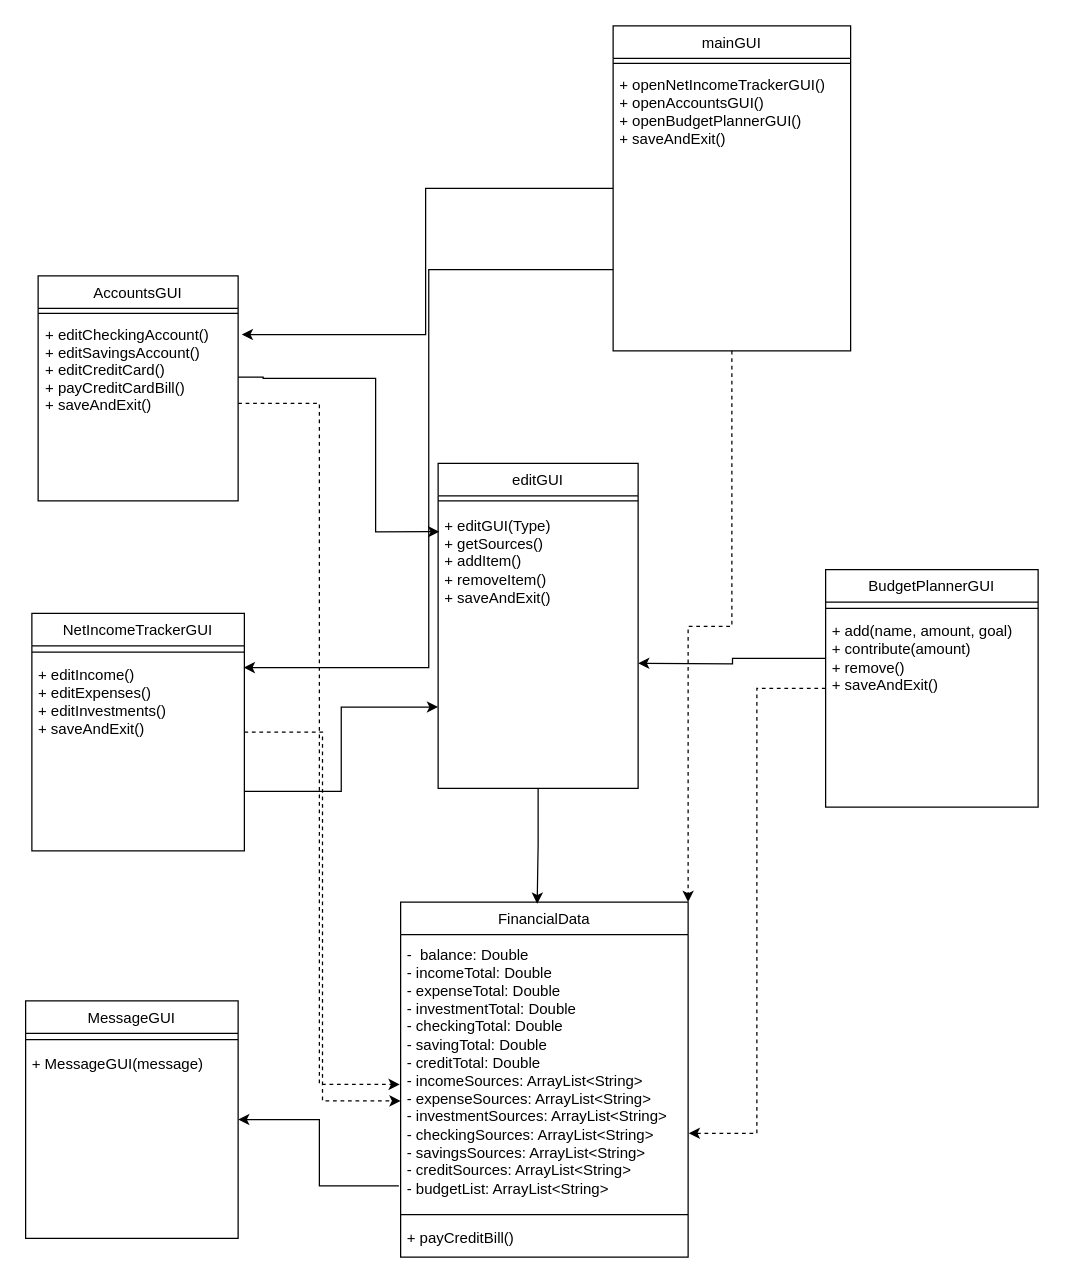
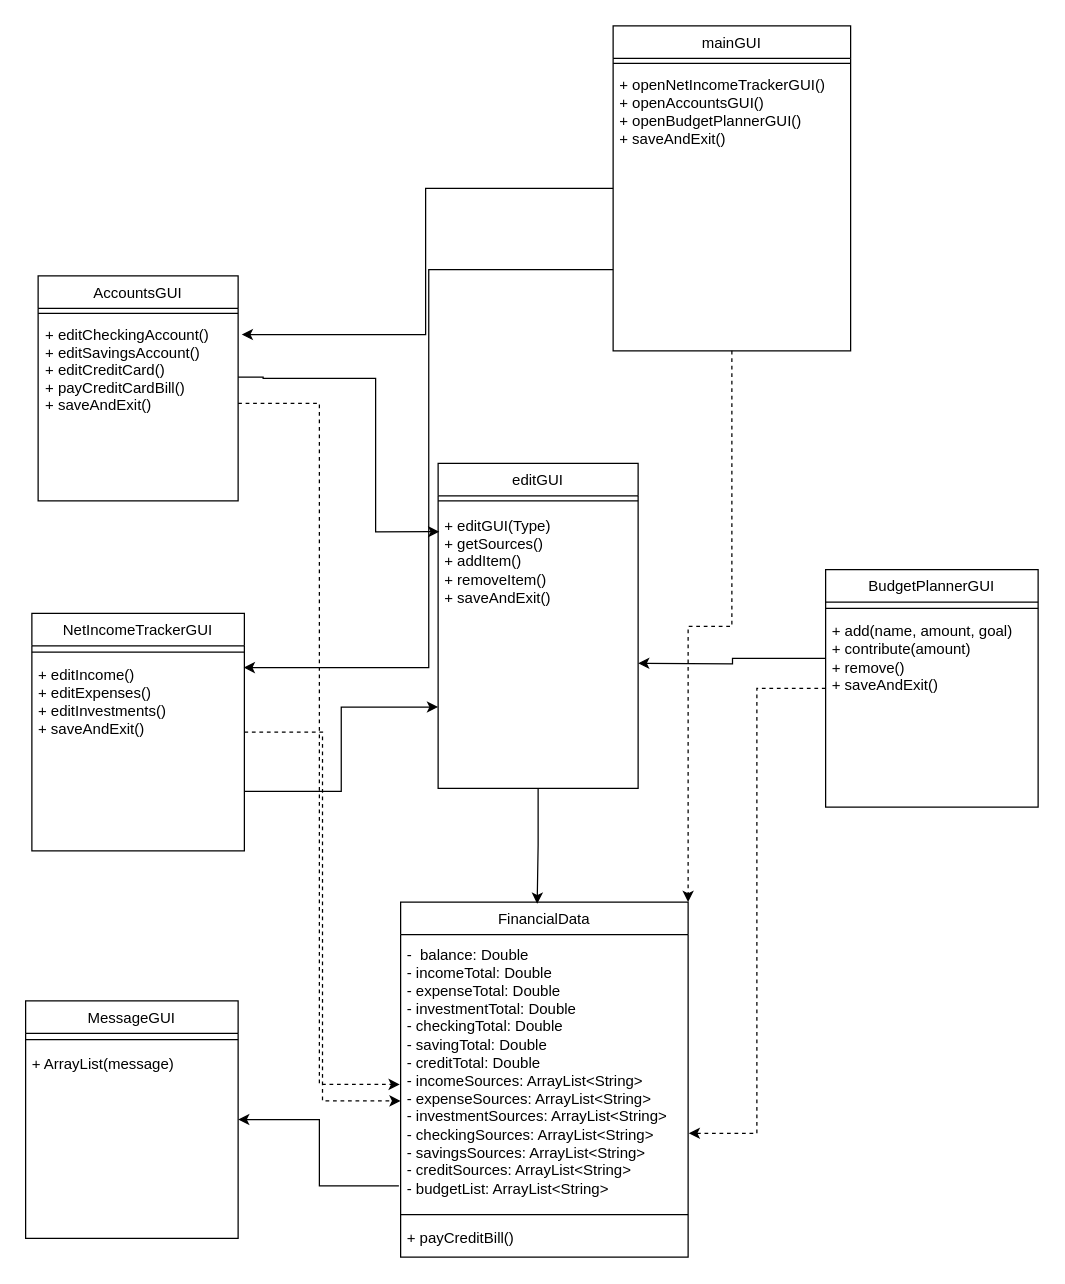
(114, 1064) -> (108, 1064)
